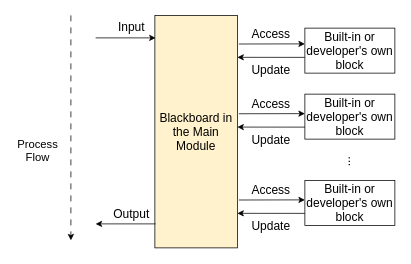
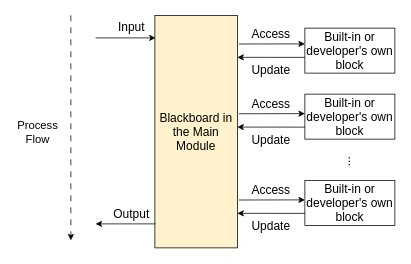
(38, 150) -> (38, 132)
